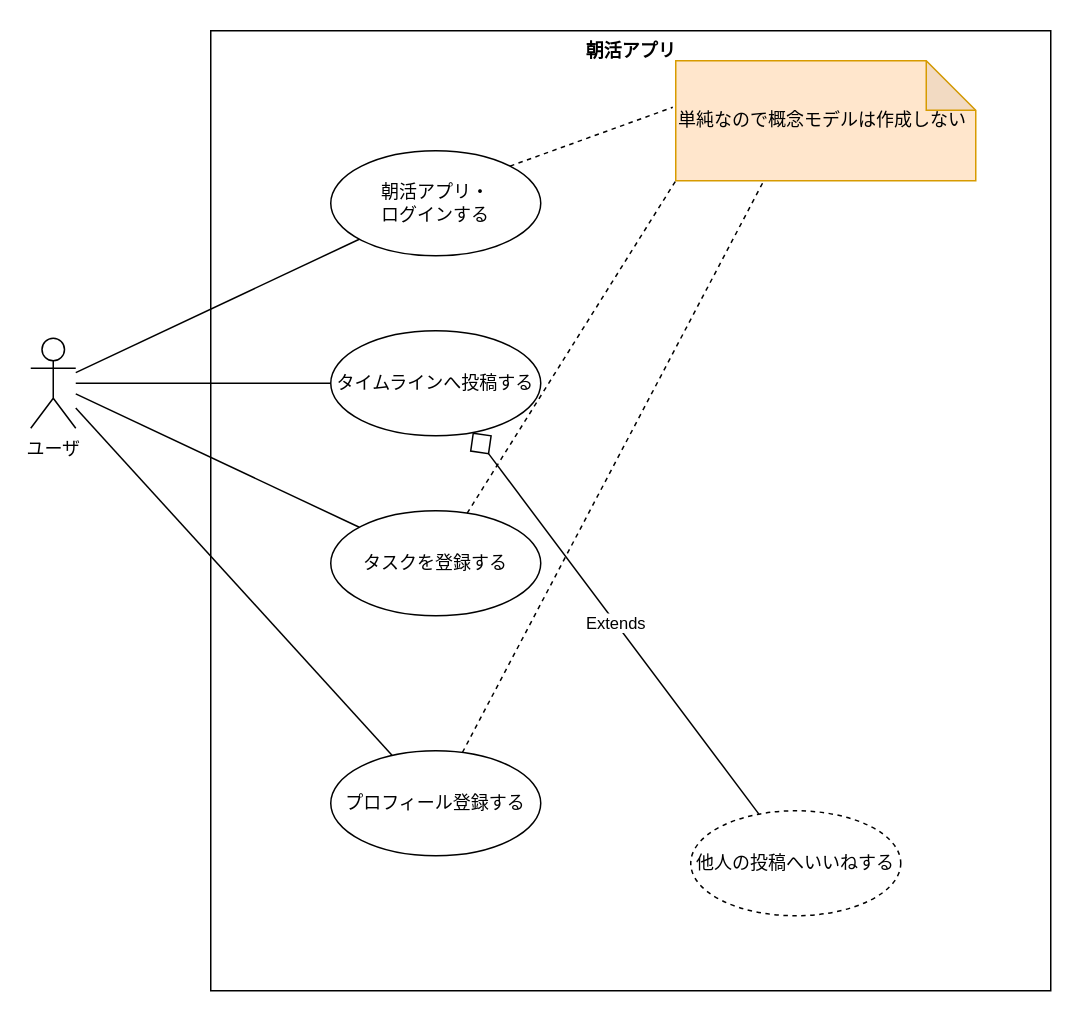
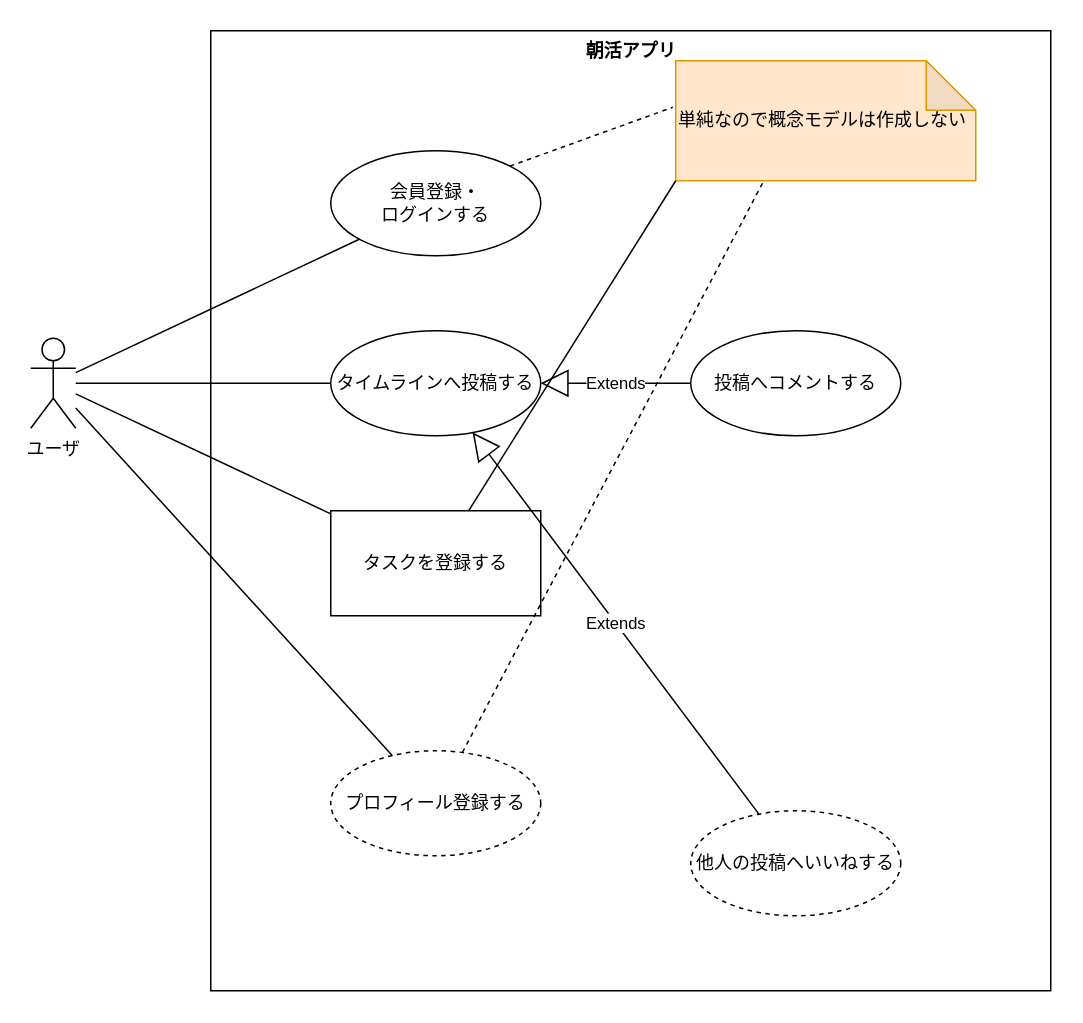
(436, 203) -> (436, 203)
(571, 347) -> (572, 346)
none -> (629, 383)
none -> (796, 383)
(489, 454) -> (490, 455)
(436, 563) -> (436, 563)
(436, 803) -> (436, 803)
